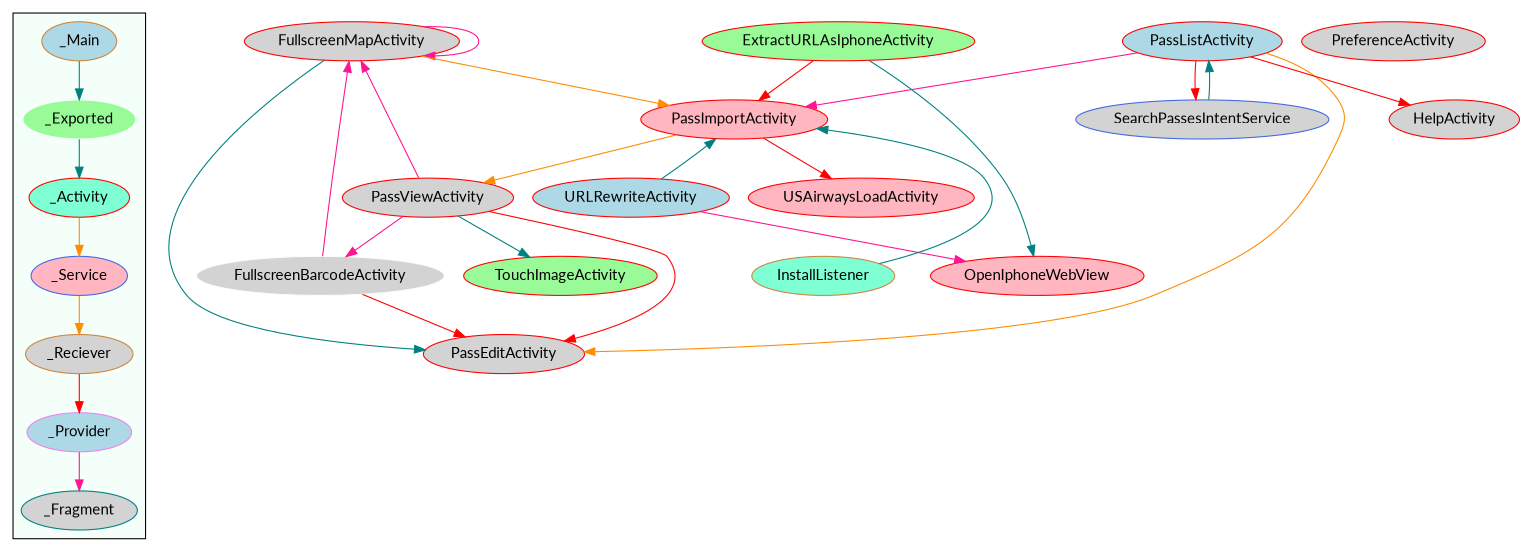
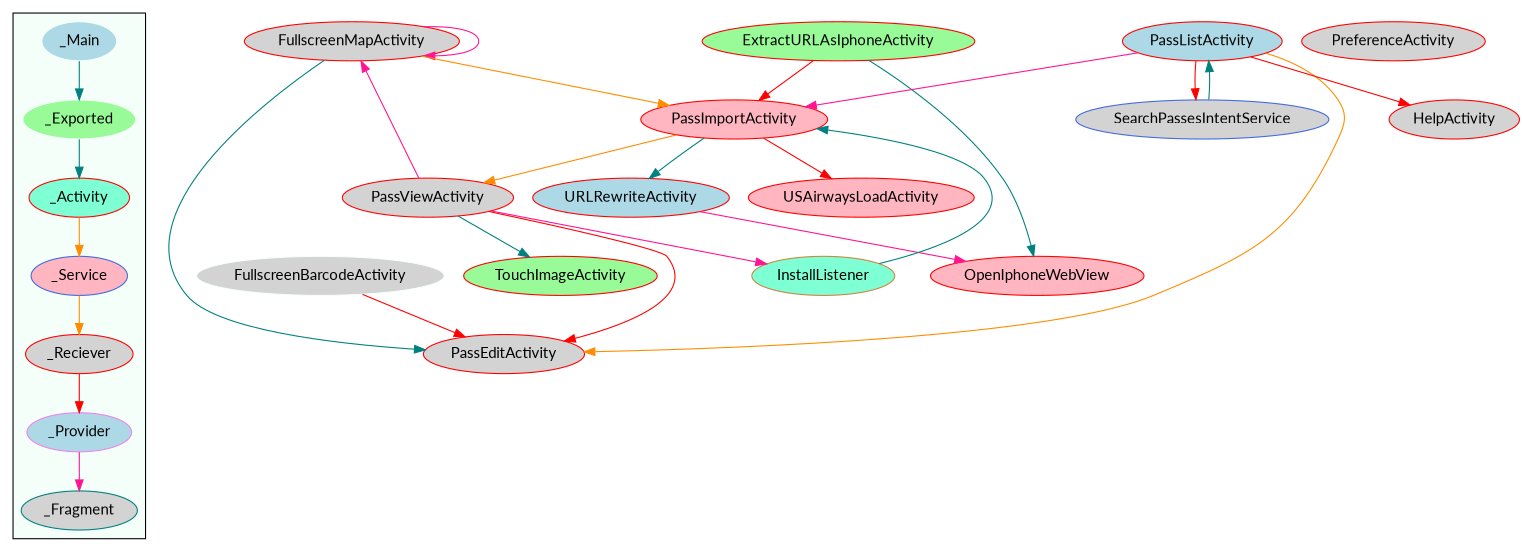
(79, 41) -> (79, 41)
(684, 163) -> (681, 154)
(334, 164) -> none
(379, 233) -> (643, 240)
(79, 354) -> (79, 354)
